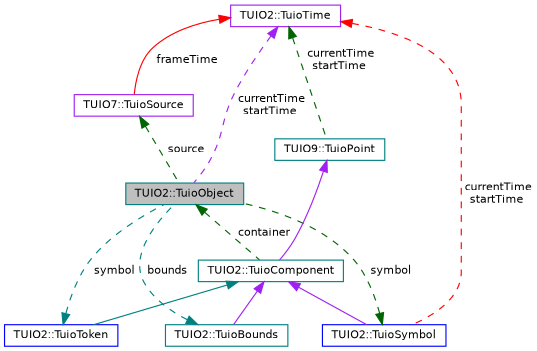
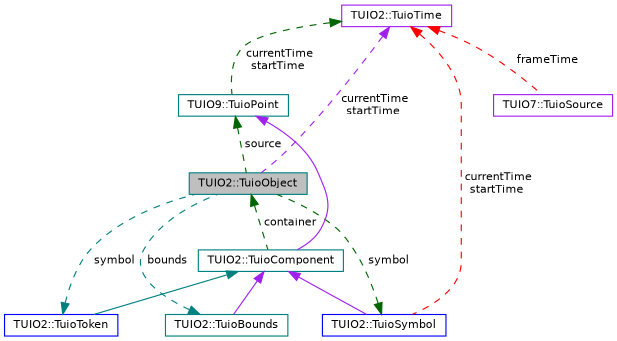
(162, 41) -> (493, 57)
(162, 155) -> (242, 150)
